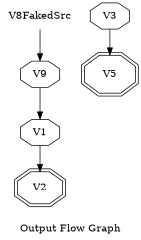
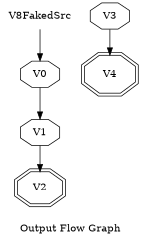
(40, 74) -> (40, 74)
(110, 74) -> (110, 74)
